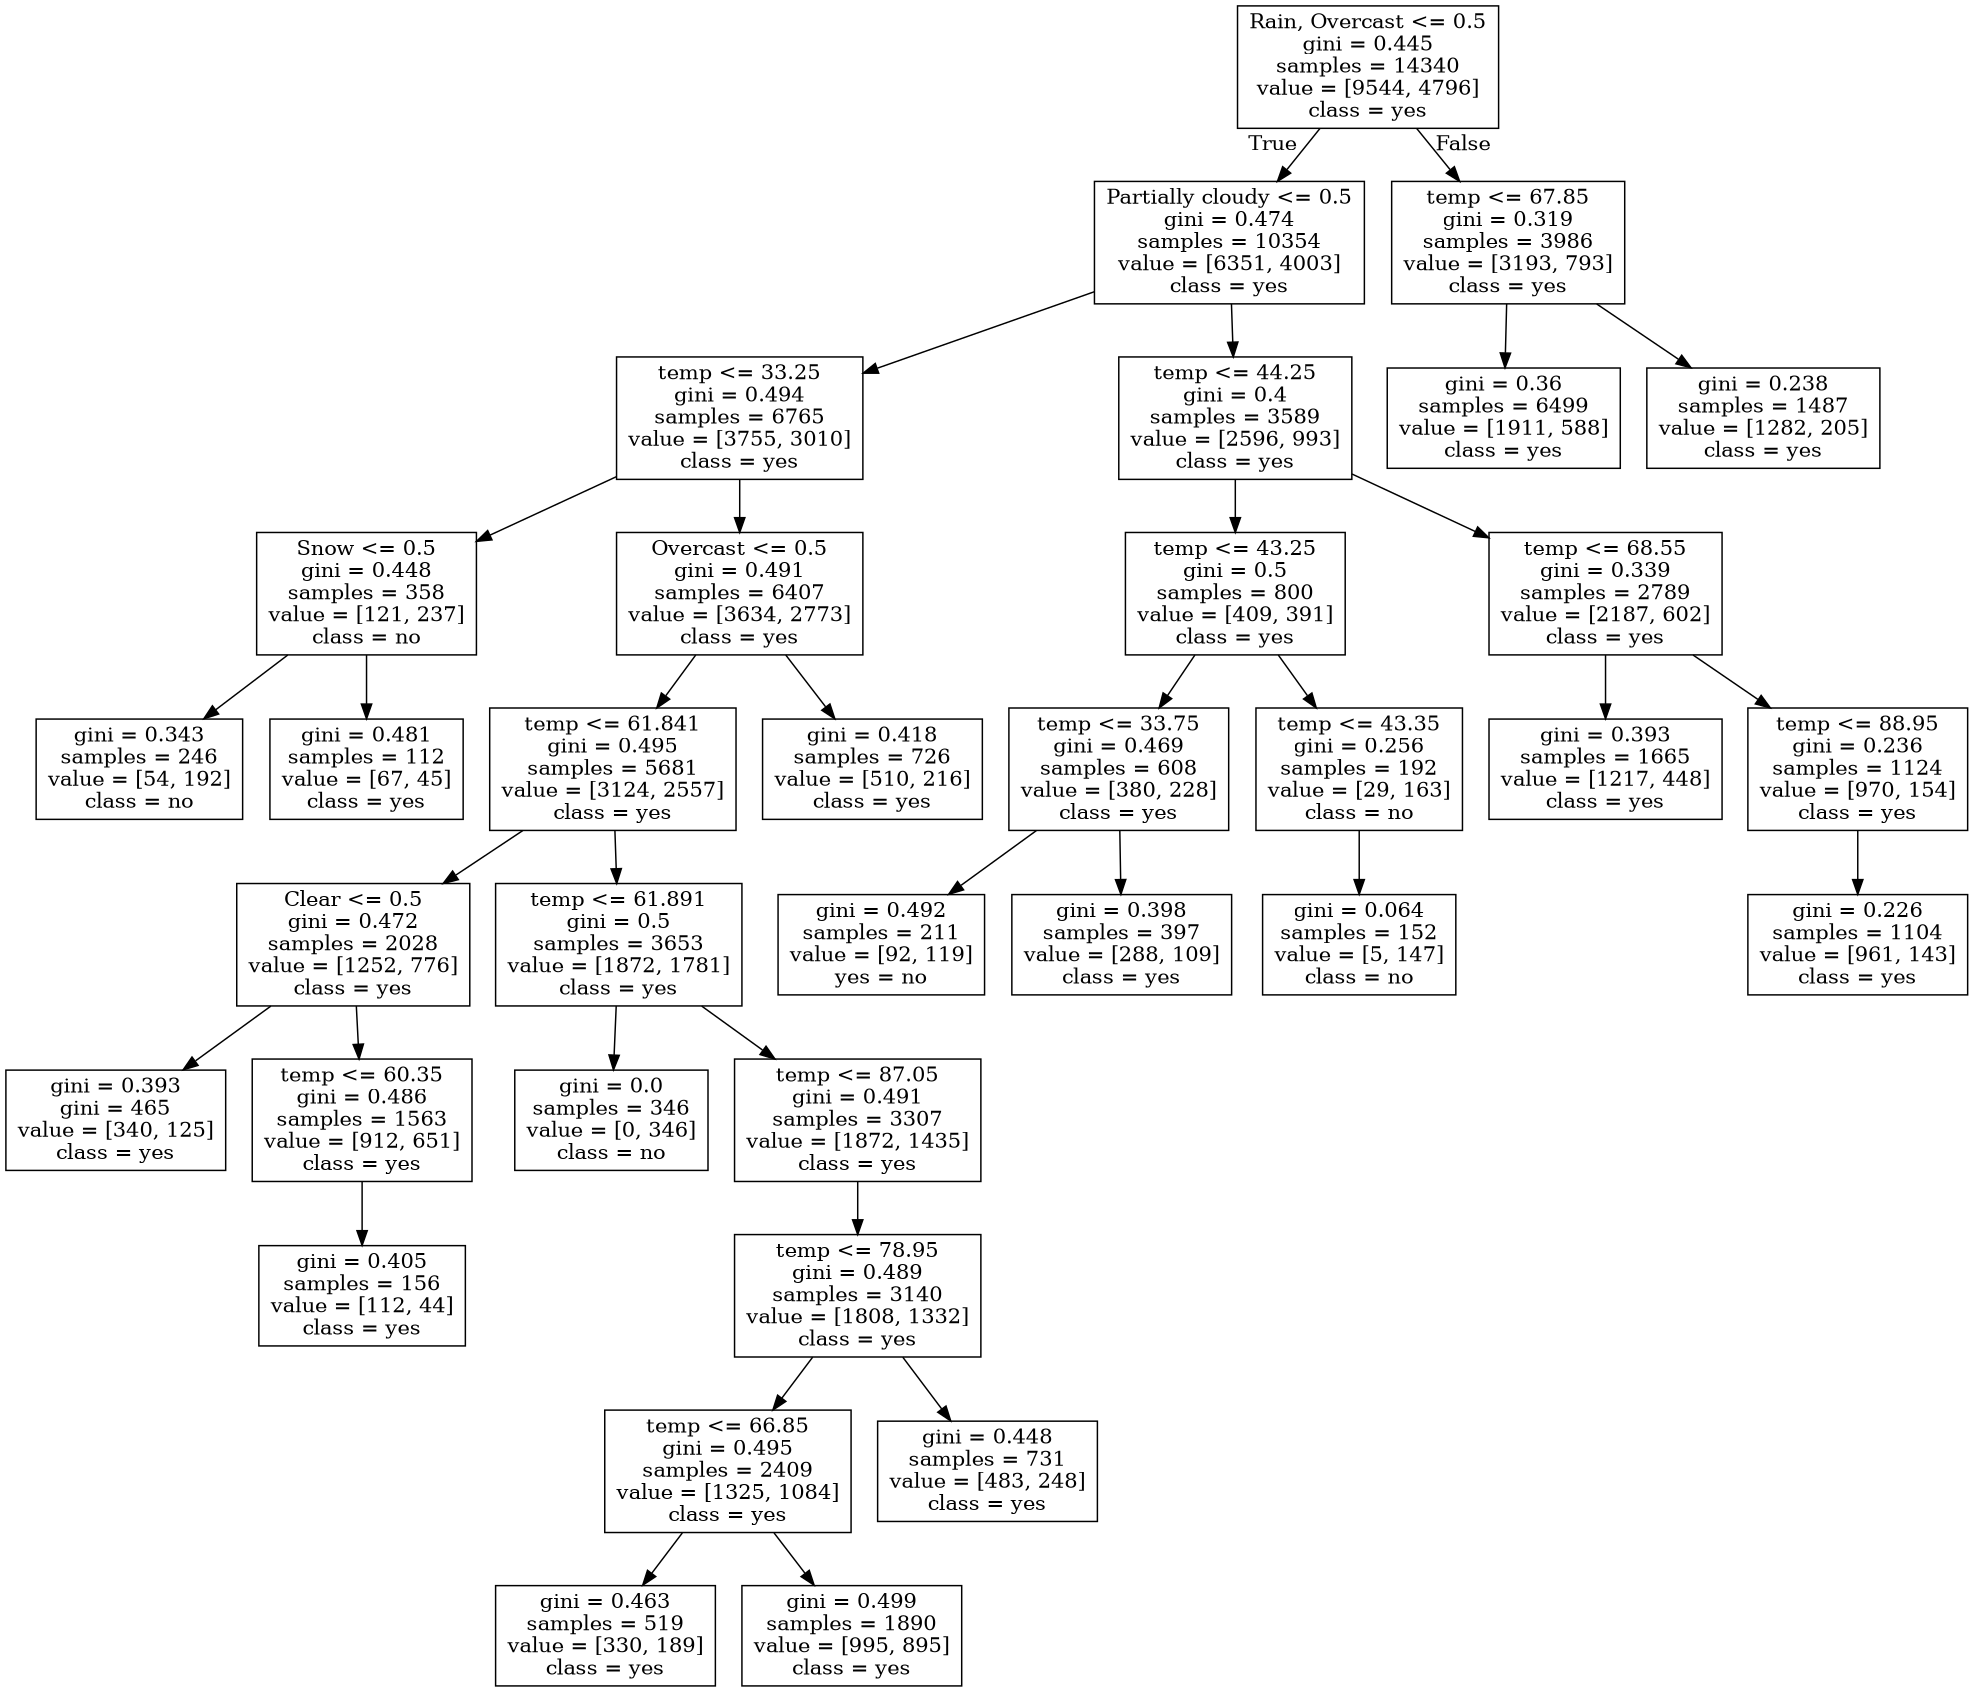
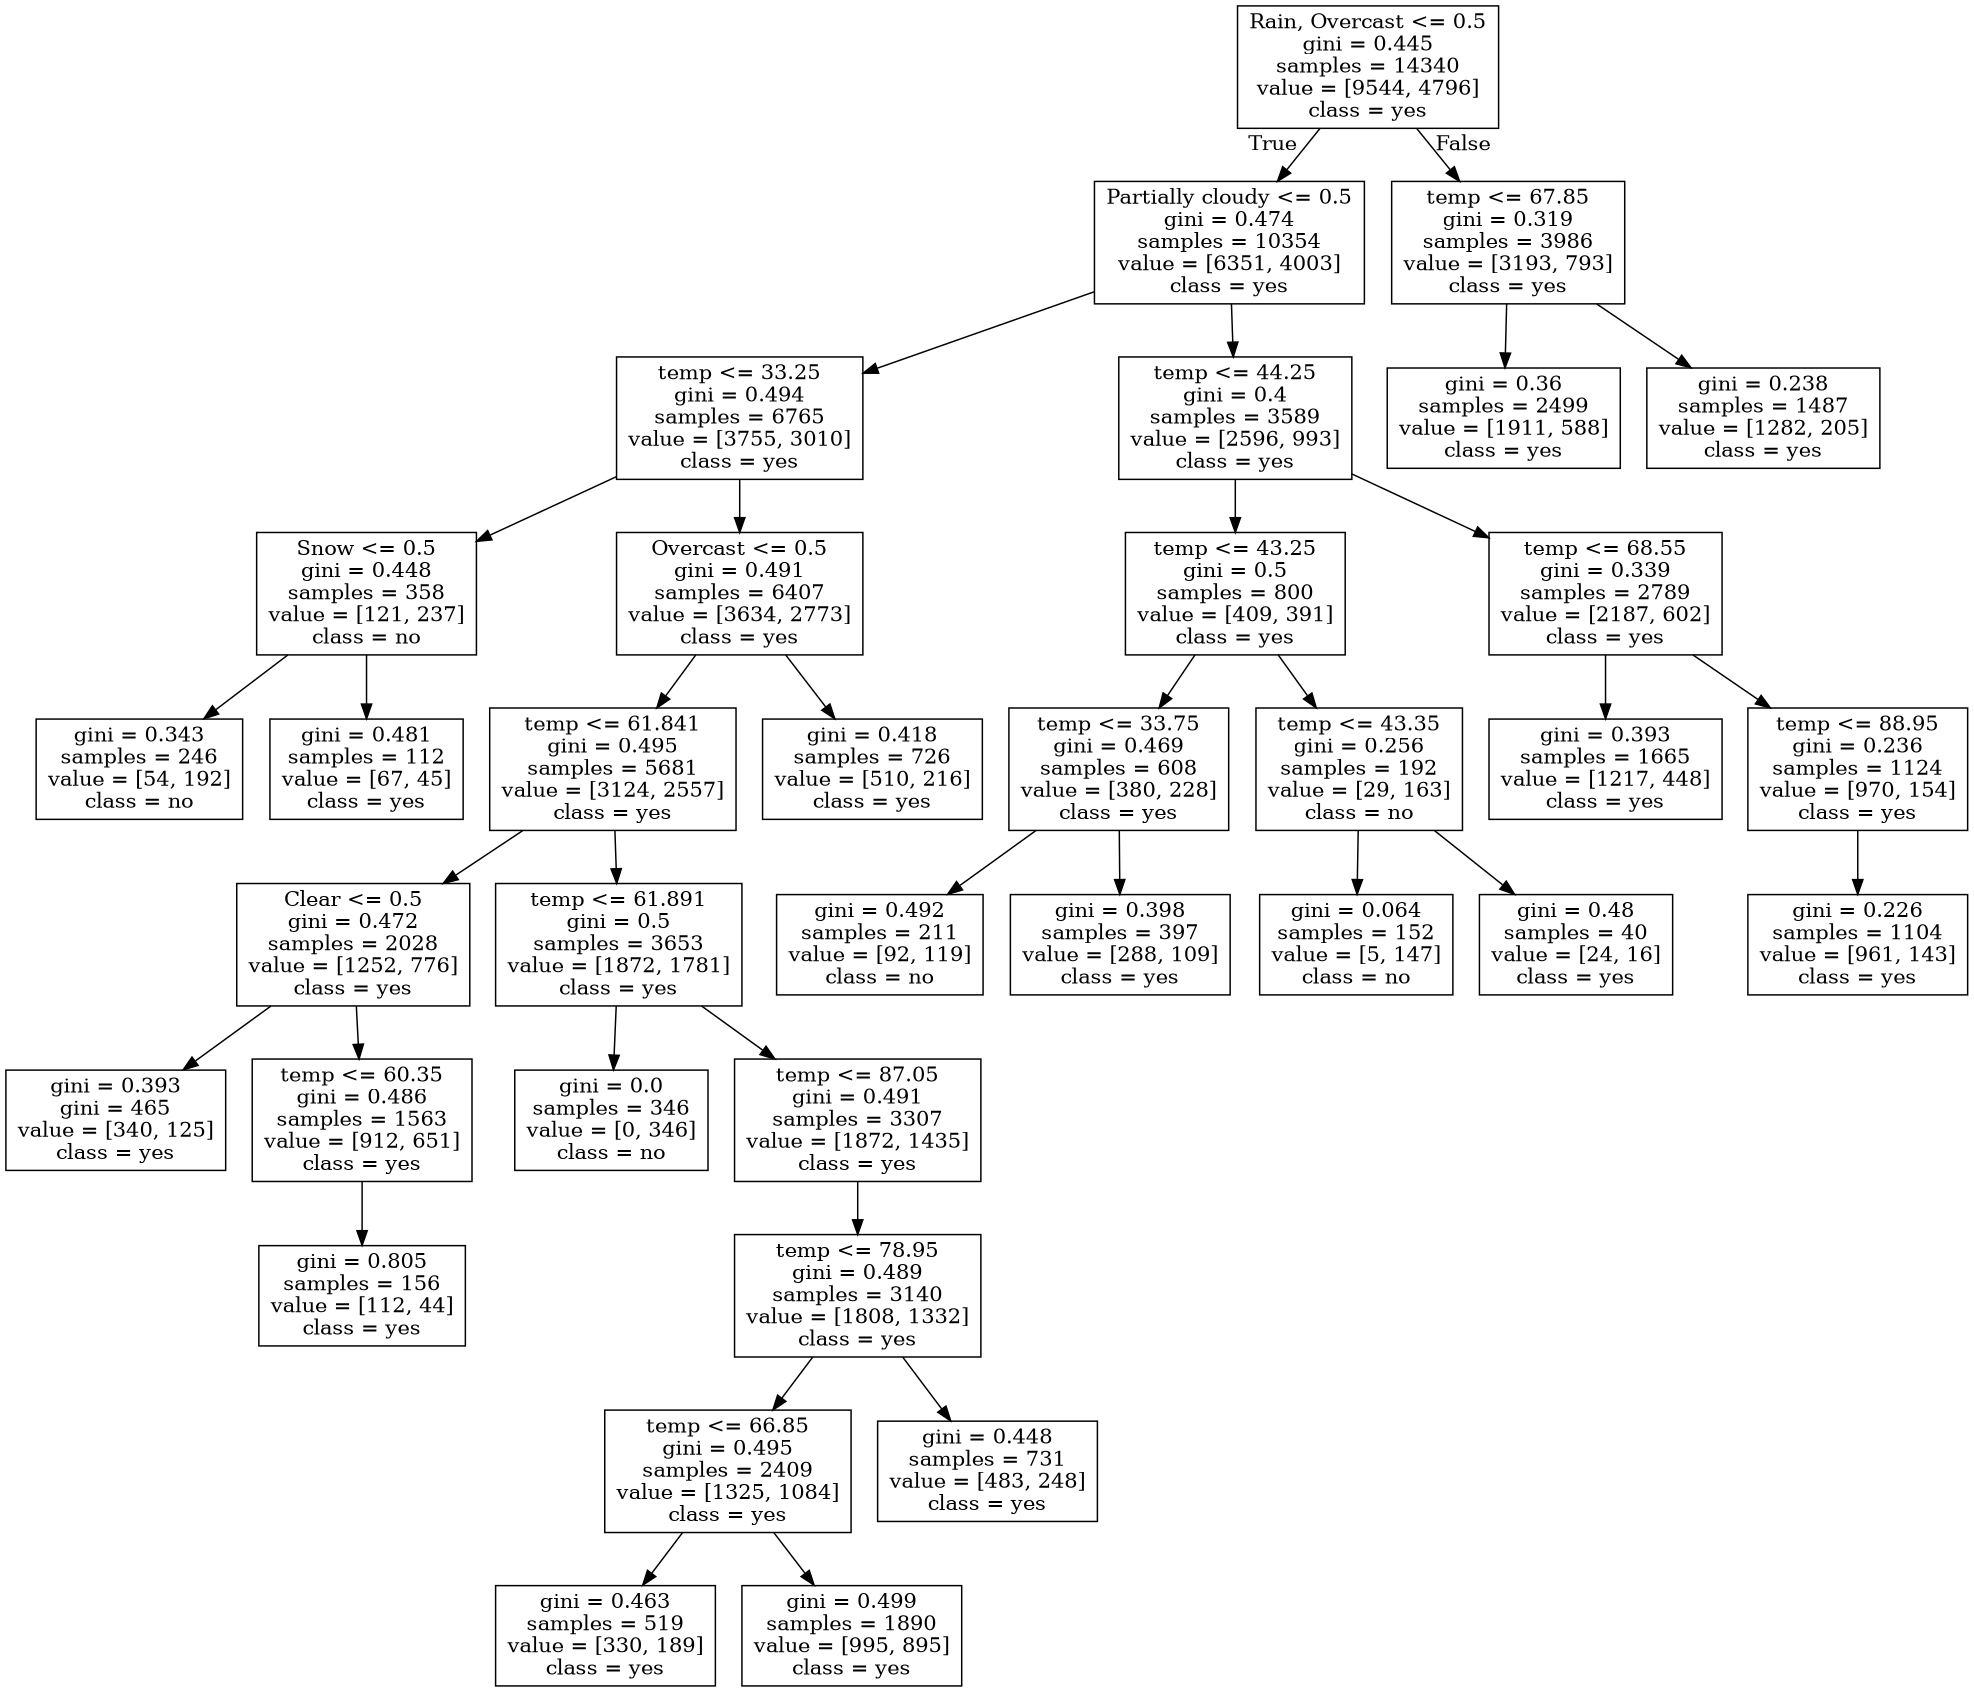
(1504, 418) -> (1504, 418)
(881, 945) -> (880, 945)
none -> (1576, 945)
(362, 1296) -> (362, 1296)
